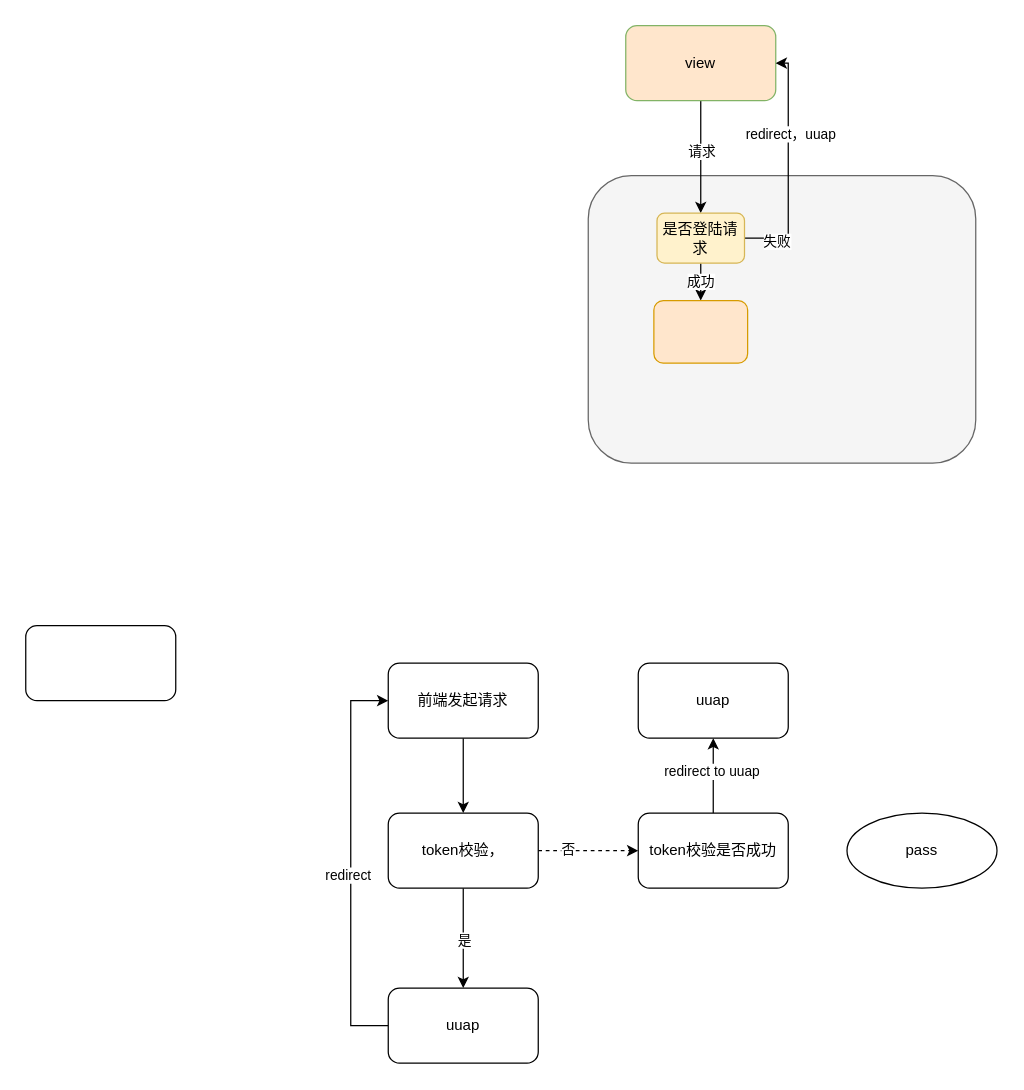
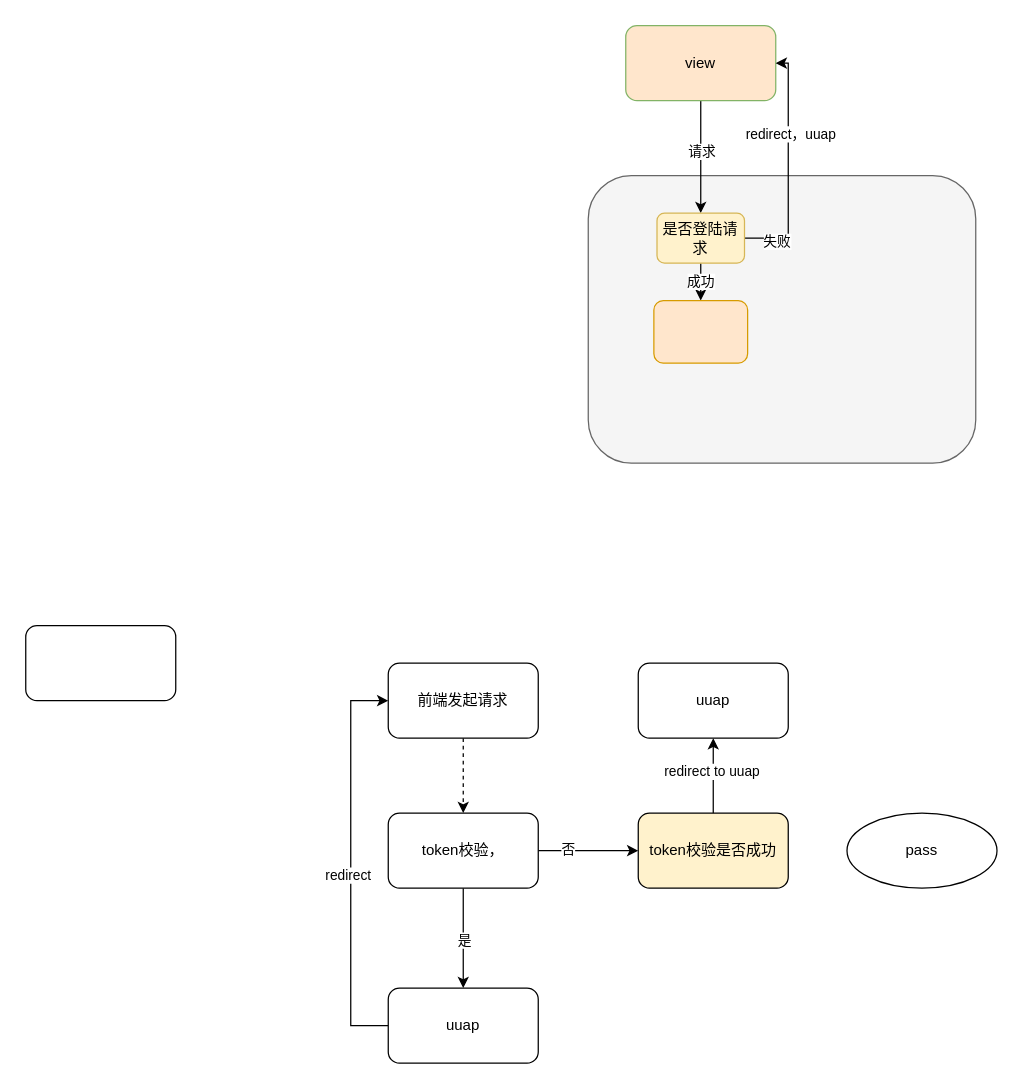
(463, 772) -> (463, 772)
(601, 851) -> (601, 851)
(713, 851) -> (713, 851)
